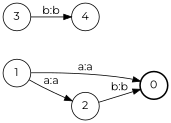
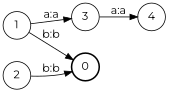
(51, 11) -> (118, 11)
(85, 67) -> (51, 35)
(47, 89) -> (47, 22)
